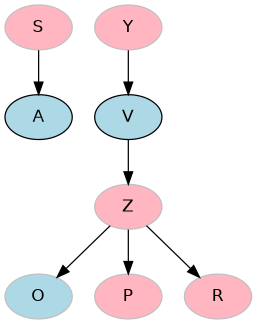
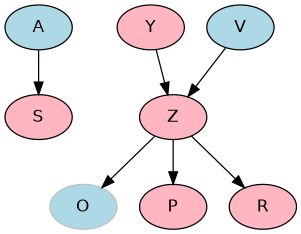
(39, 27) -> (39, 117)
(128, 27) -> (151, 27)
(39, 66) -> (39, 66)
(128, 66) -> (160, 66)
(128, 207) -> (173, 117)
(128, 297) -> (173, 207)
(218, 297) -> (263, 207)
